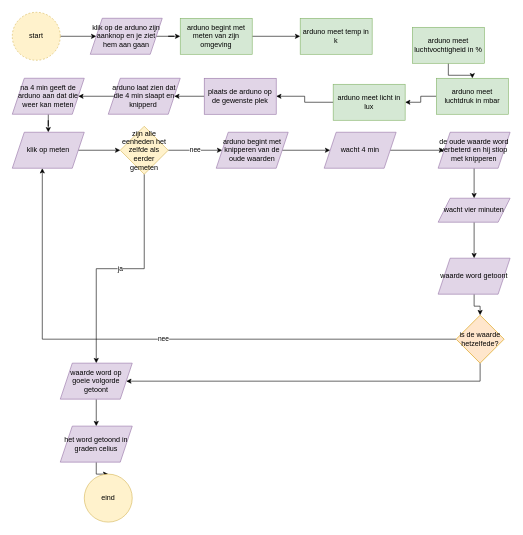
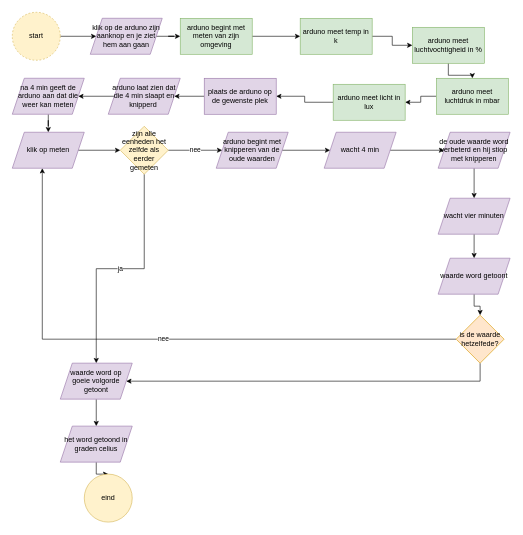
none -> (391, 36)
(474, 210) -> (474, 216)
